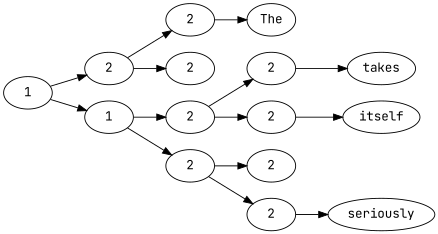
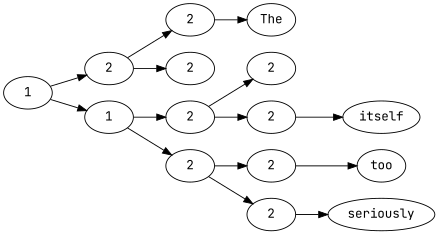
(381, 69) -> none
none -> (381, 166)
